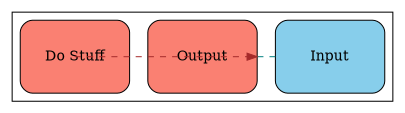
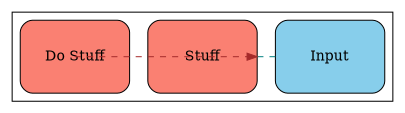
(203, 57) -> (203, 57)
